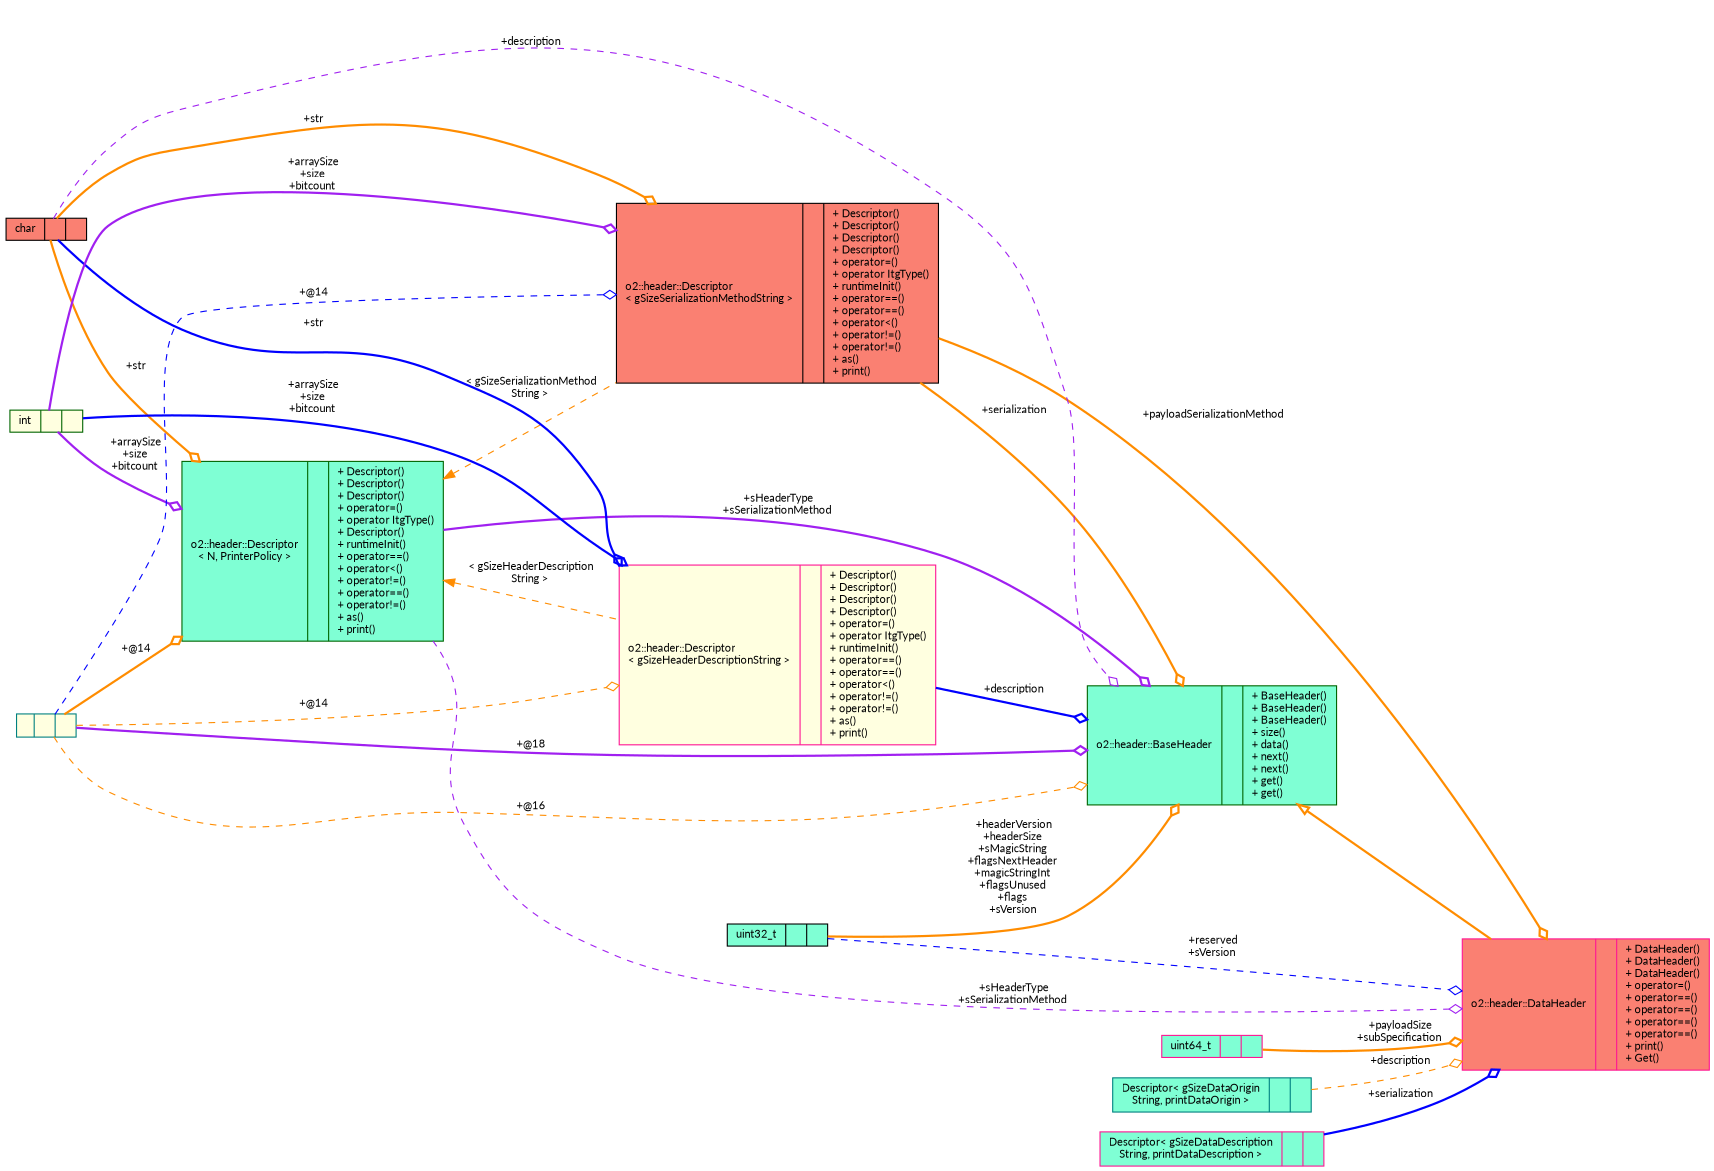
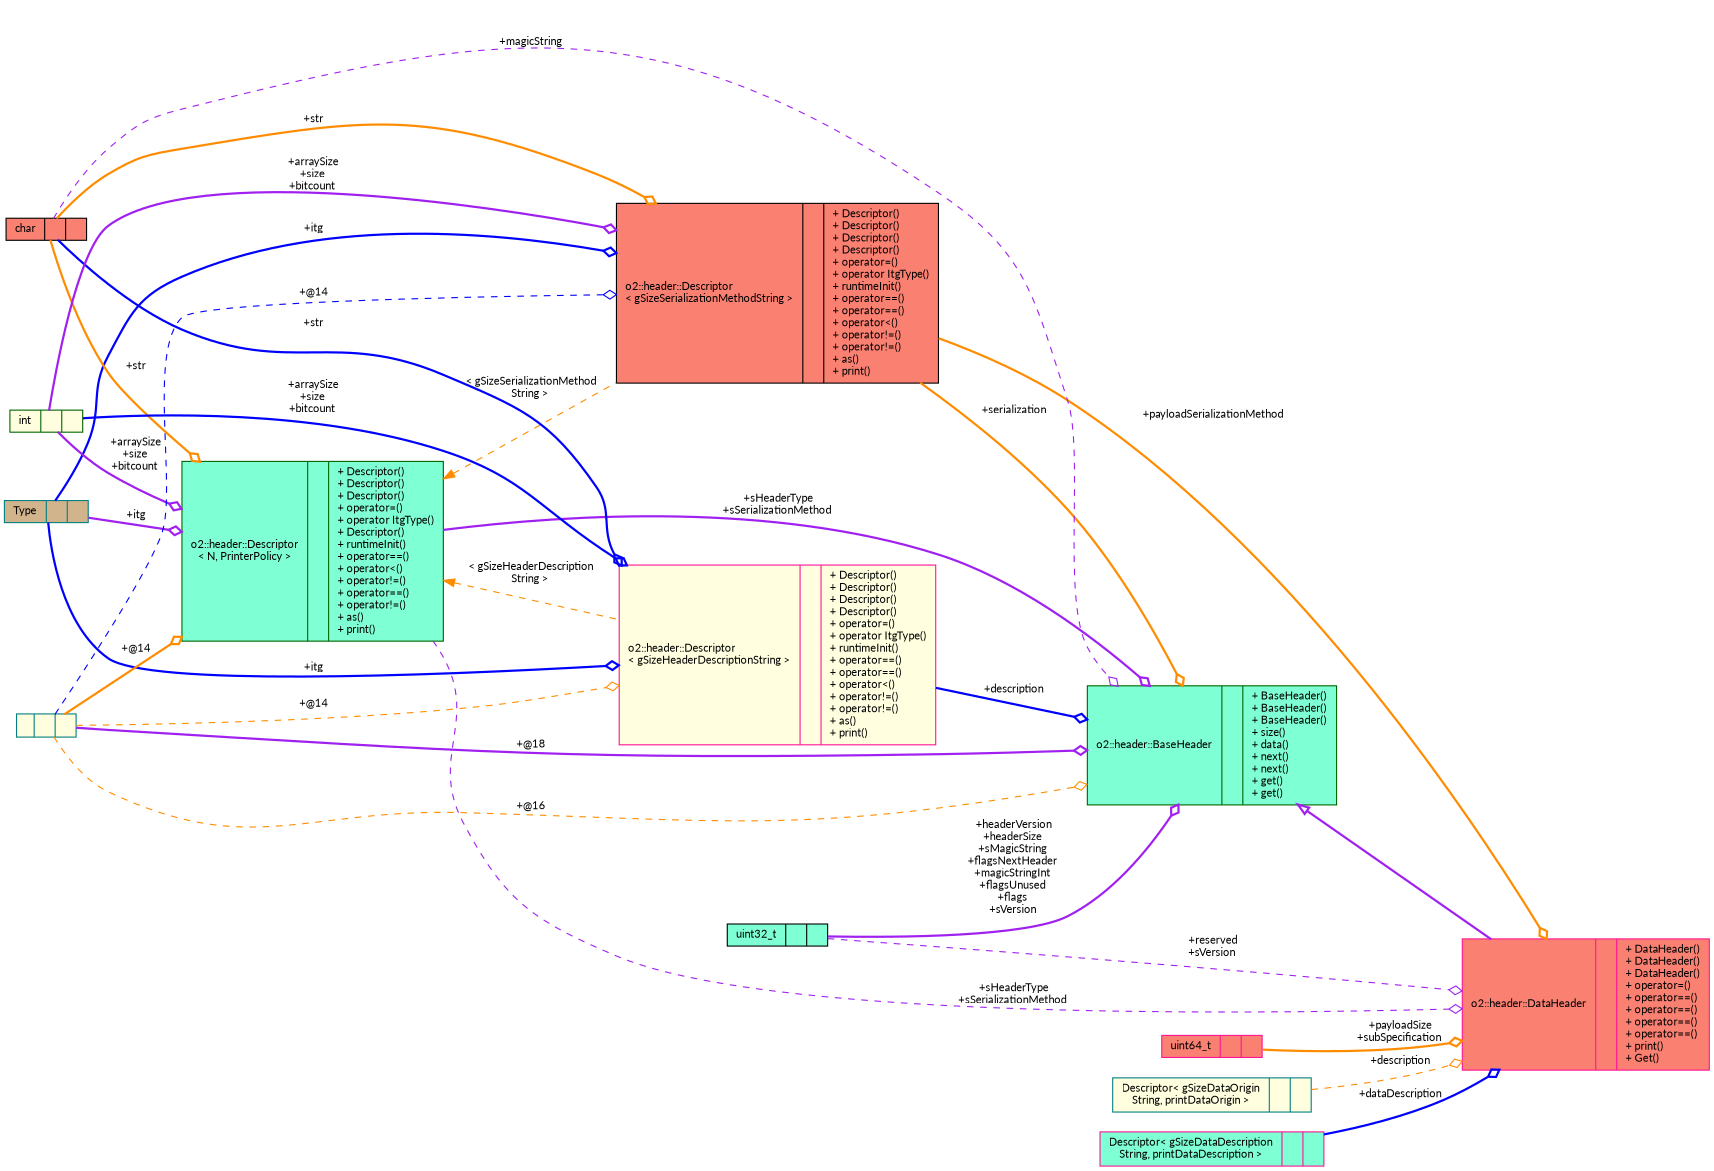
(530, 42) -> (530, 42)
none -> (46, 512)
(1399, 875) -> (1399, 875)
(1021, 929) -> (1021, 929)
(1138, 963) -> (1138, 963)
(1212, 1046) -> (1212, 1046)
(1399, 1094) -> (1399, 1094)
(1212, 1095) -> (1212, 1095)
